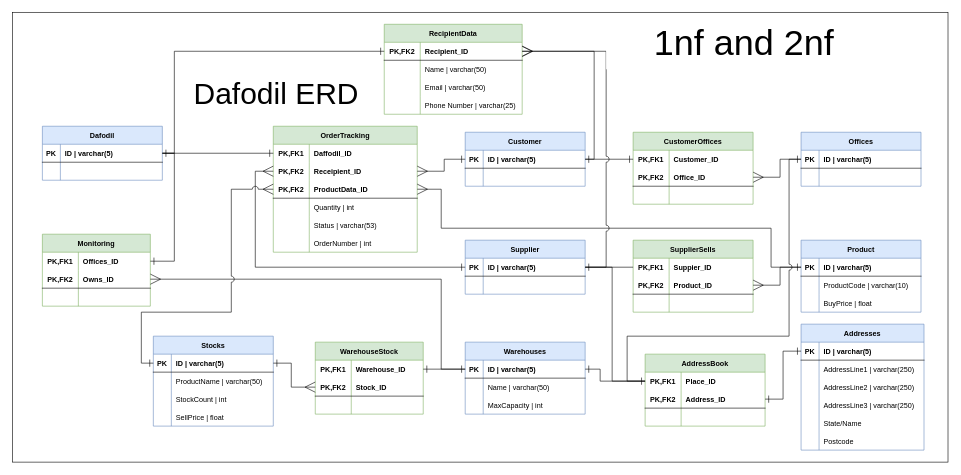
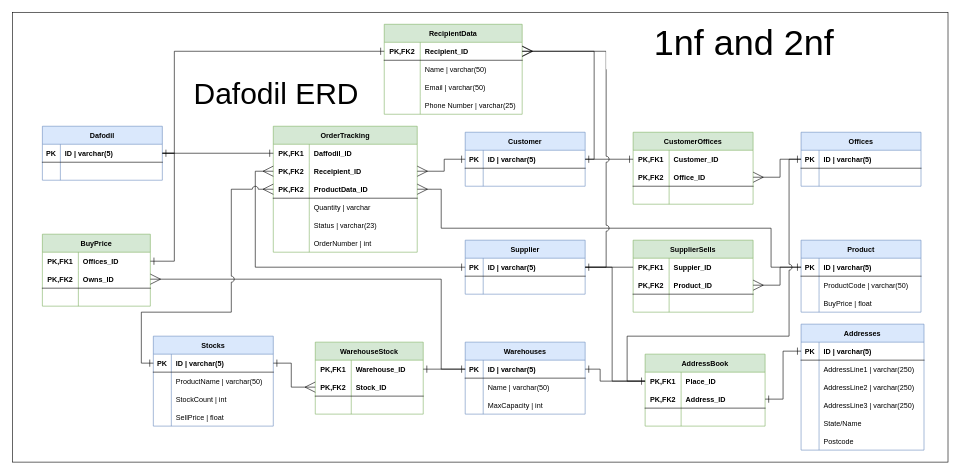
(337, 208) -> (346, 208)
(351, 226) -> (351, 226)
(96, 244) -> (96, 244)
(871, 286) -> (871, 286)
